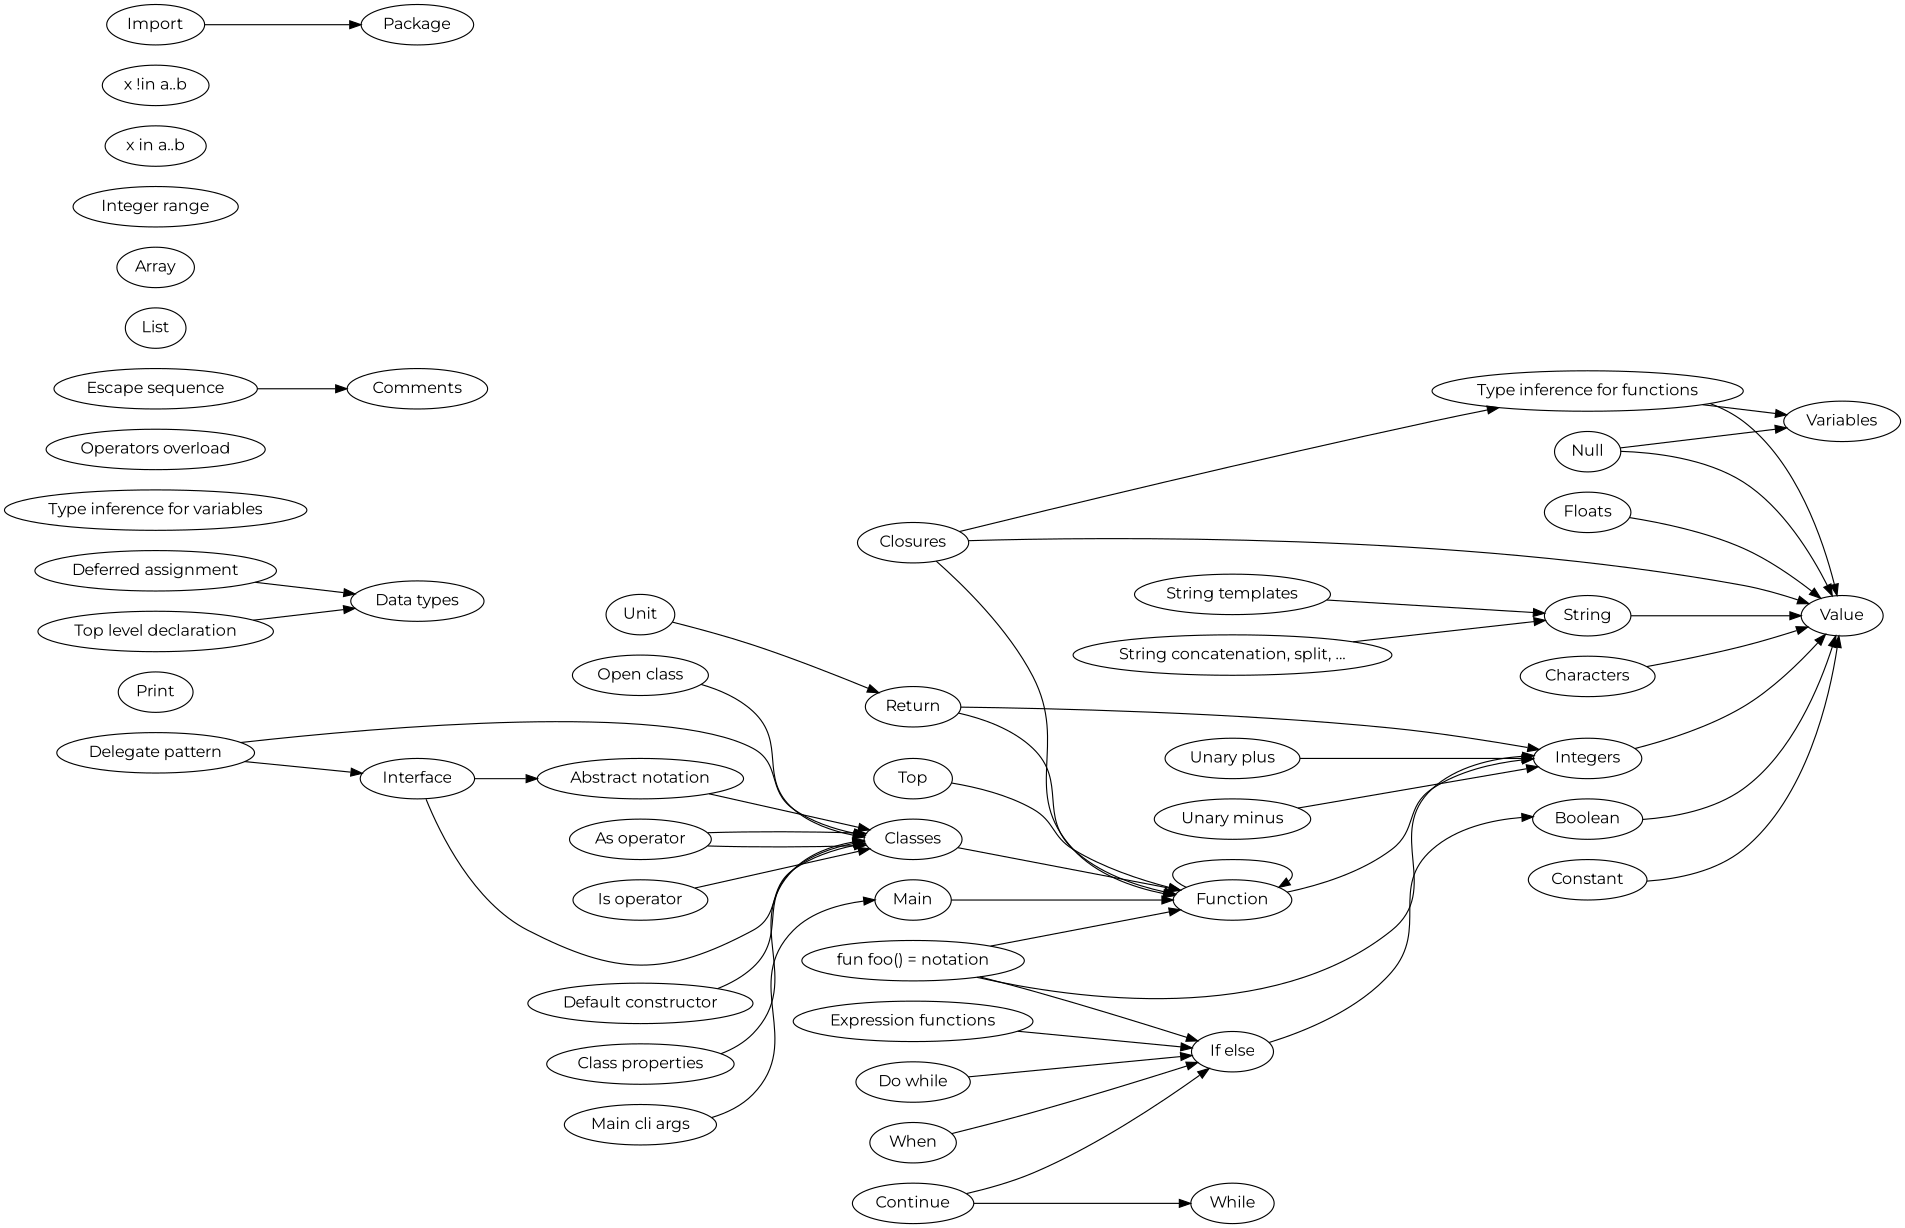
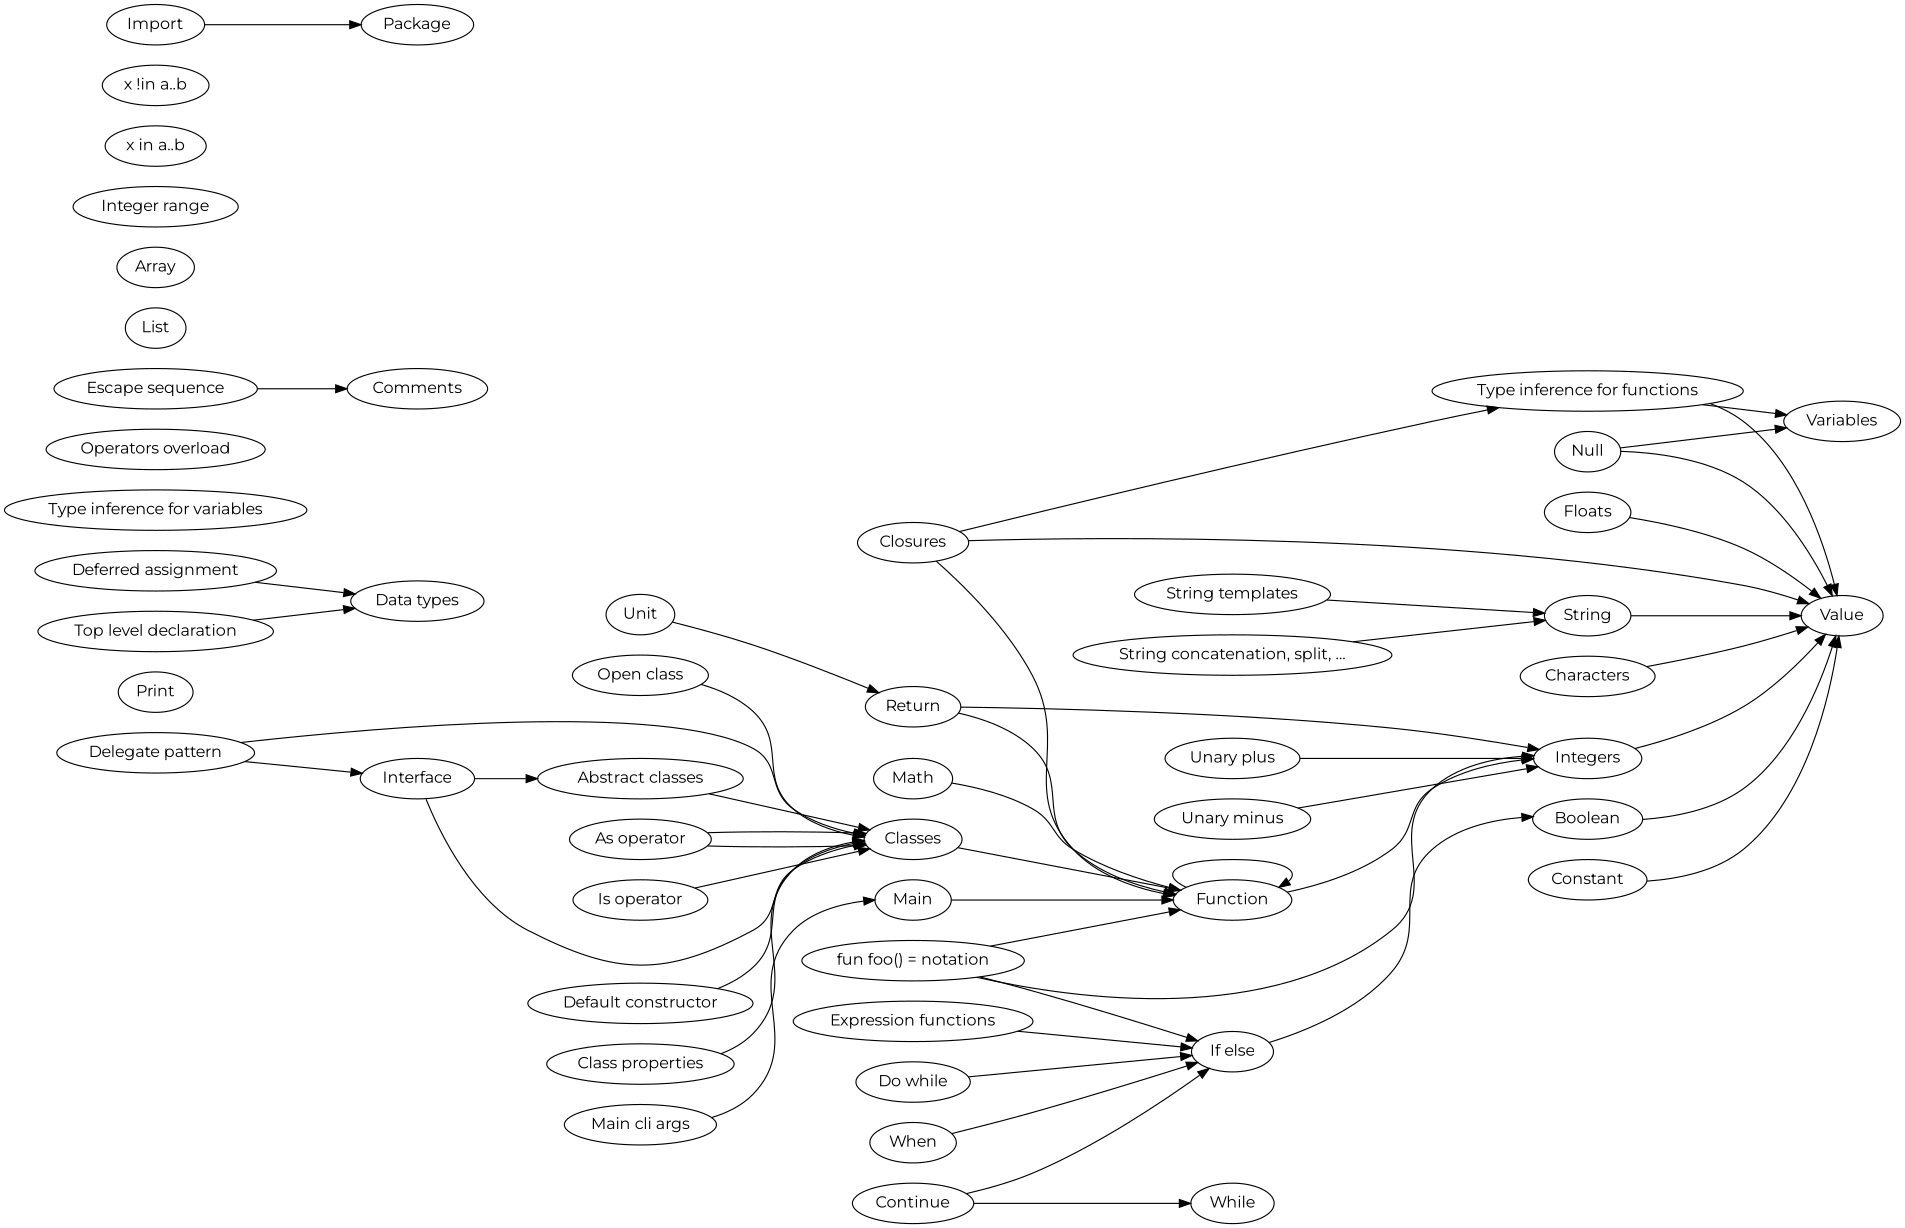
(640, 779) -> (640, 779)
(913, 779) -> (913, 779)
